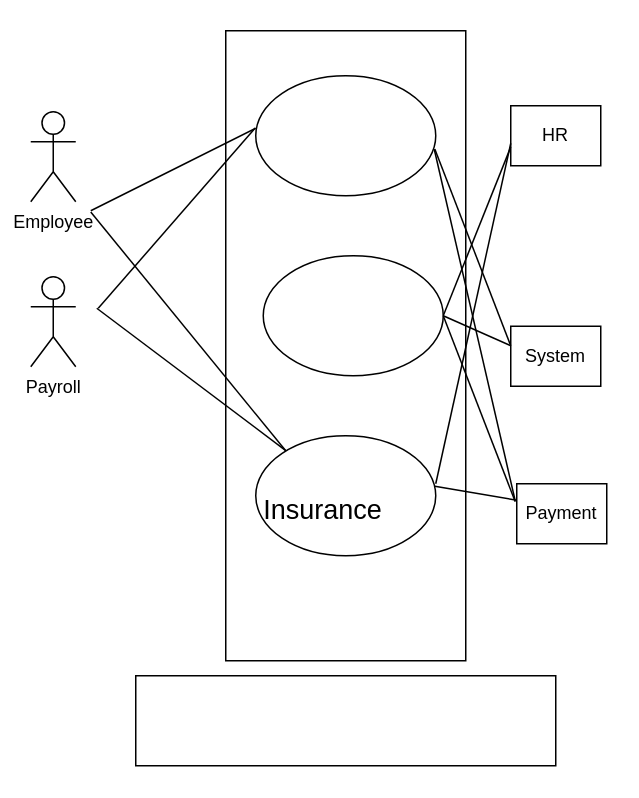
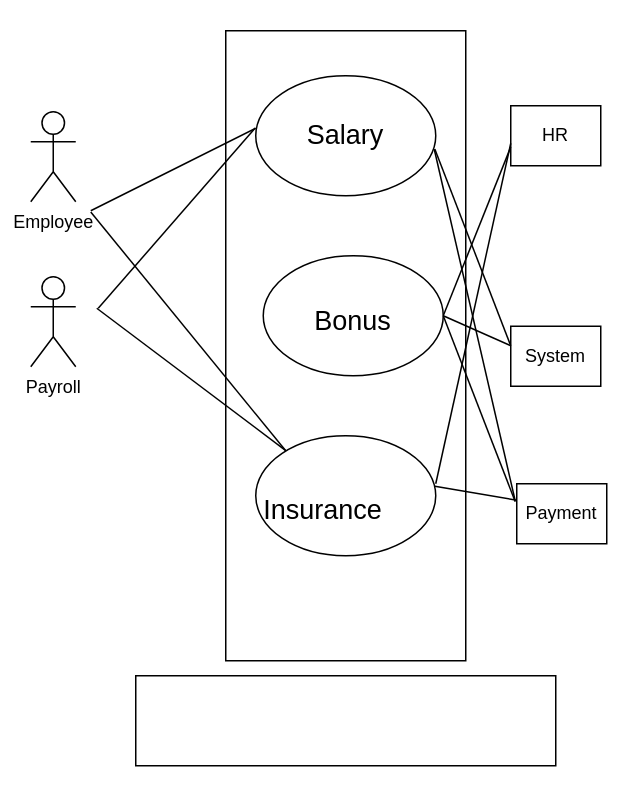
none -> (346, 136)
none -> (353, 322)
